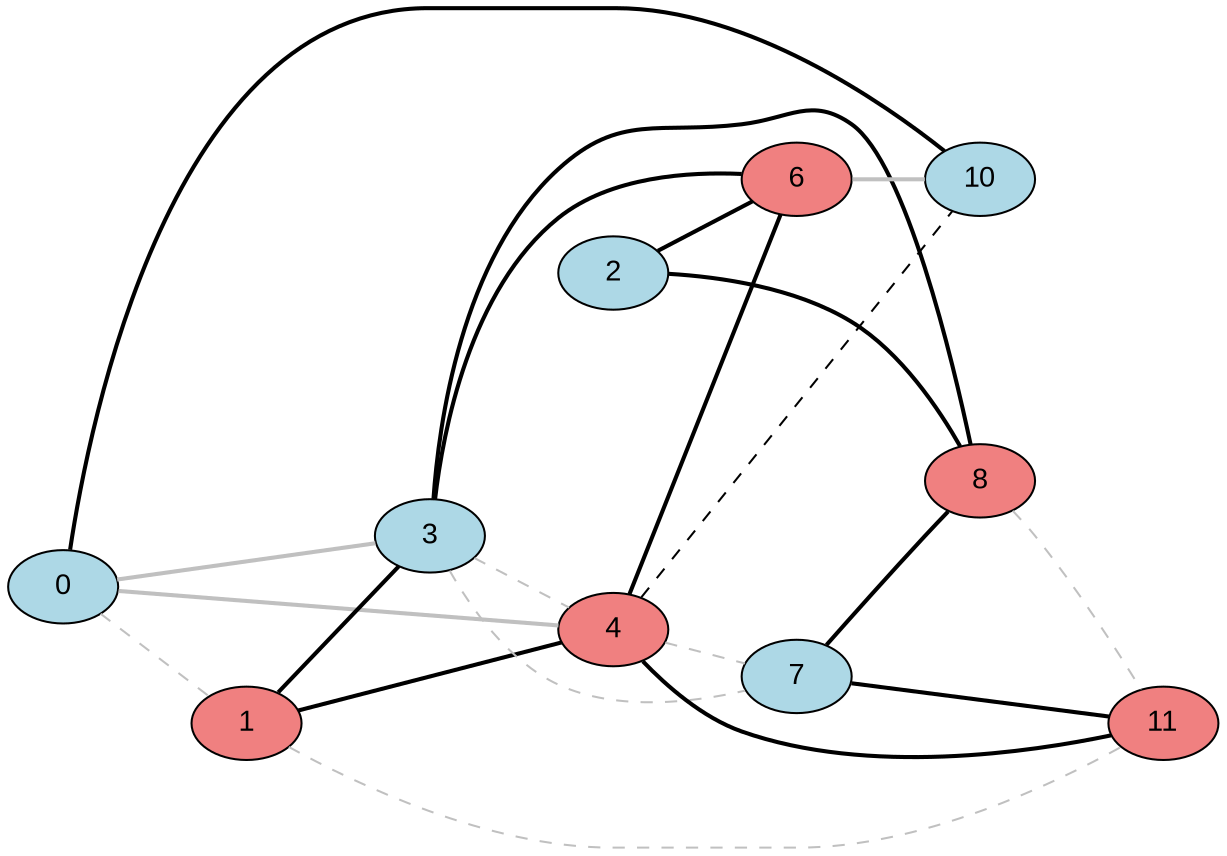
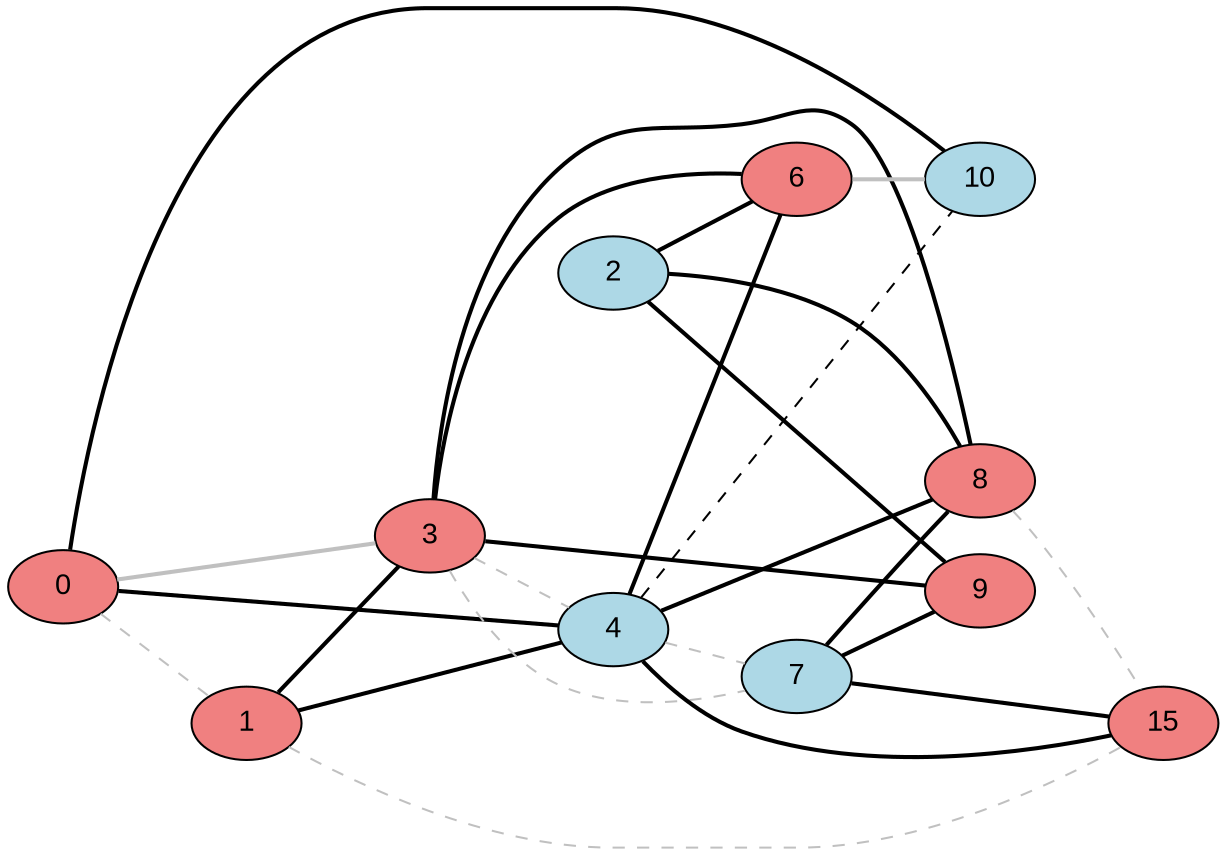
(430, 536) -> (430, 536)
none -> (797, 555)
(63, 587) -> (63, 587)
none -> (980, 591)
(339, 608) -> (339, 608)
(613, 630) -> (613, 630)
(1163, 723) -> (1163, 723)
